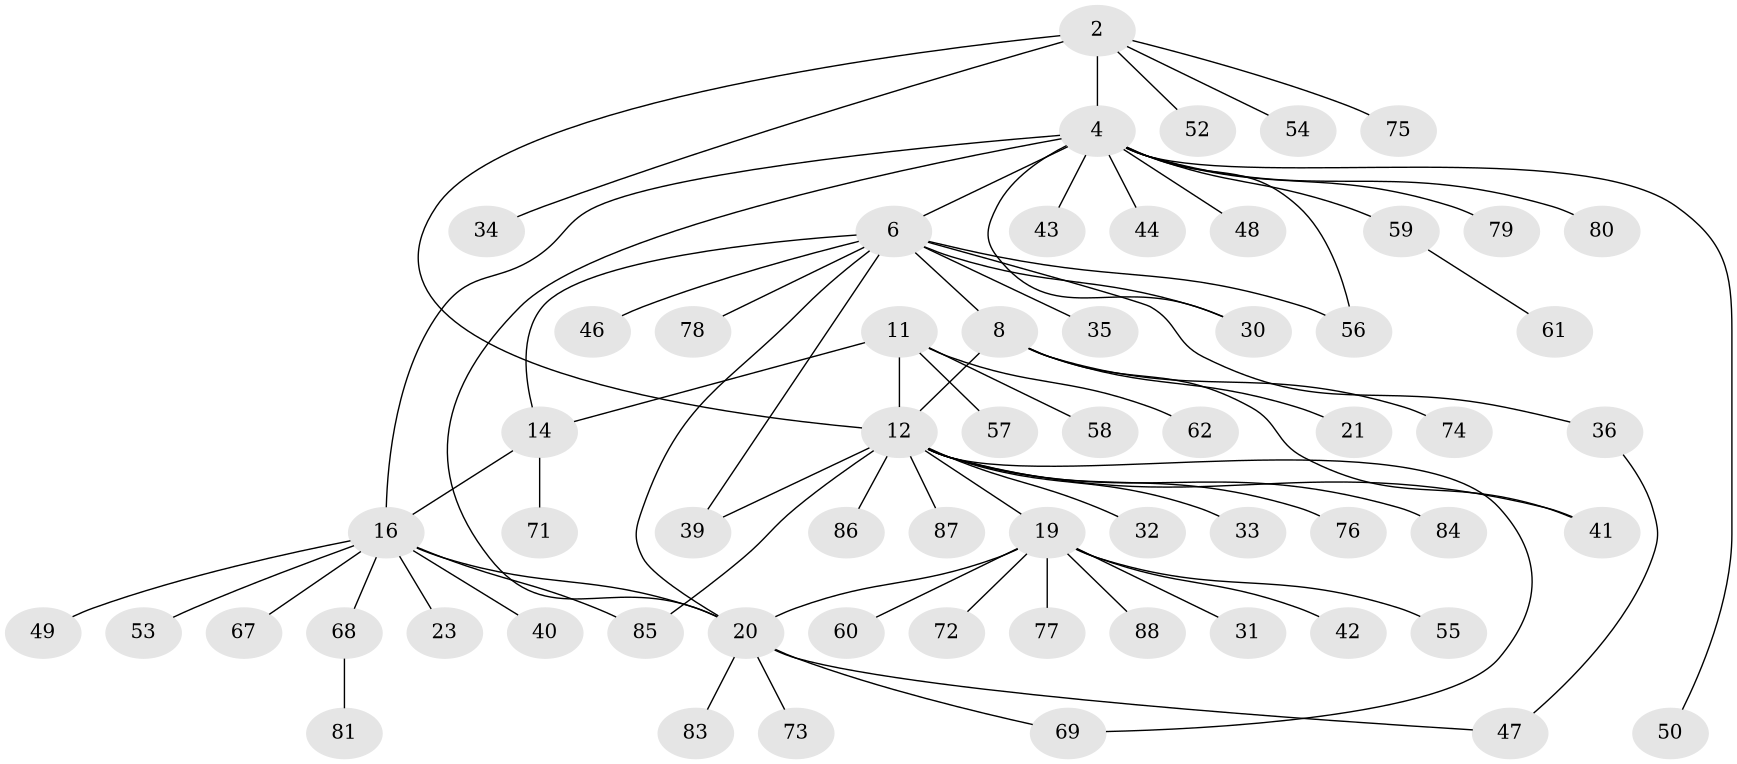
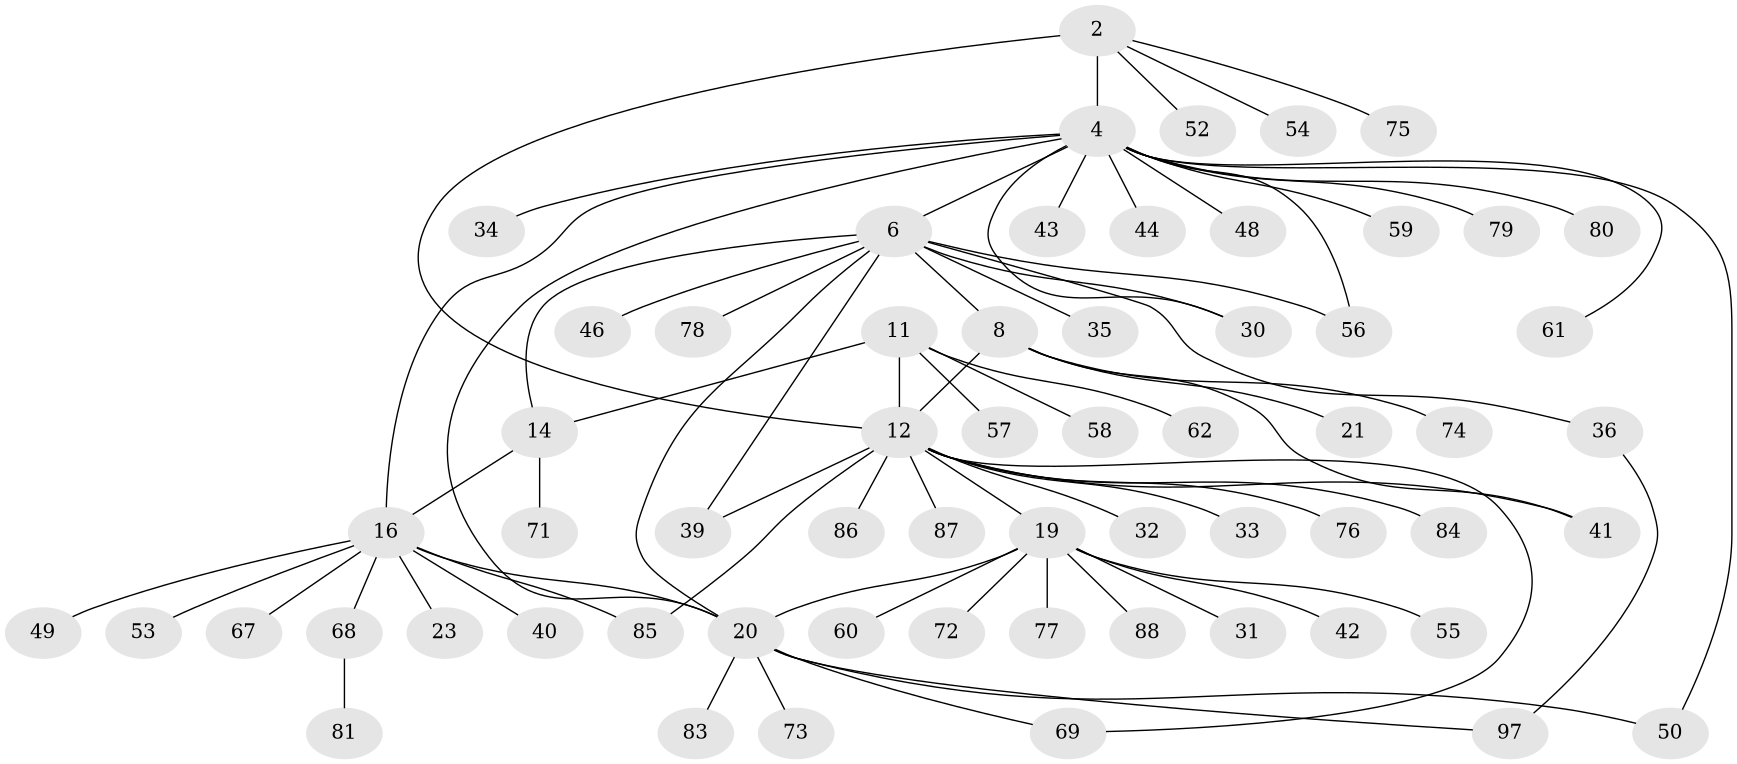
(789, 124) -> (786, 160)
(1478, 282) -> (1466, 162)
none -> (1204, 696)
(1510, 733) -> (1510, 733)
